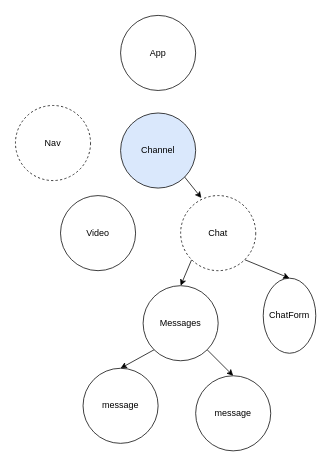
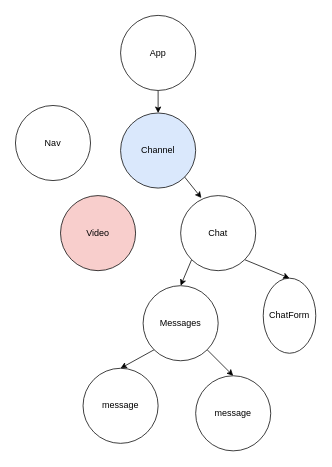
none -> (158, 106)
(53, 143) -> (53, 143)
(98, 233) -> (98, 233)
(218, 233) -> (218, 233)
